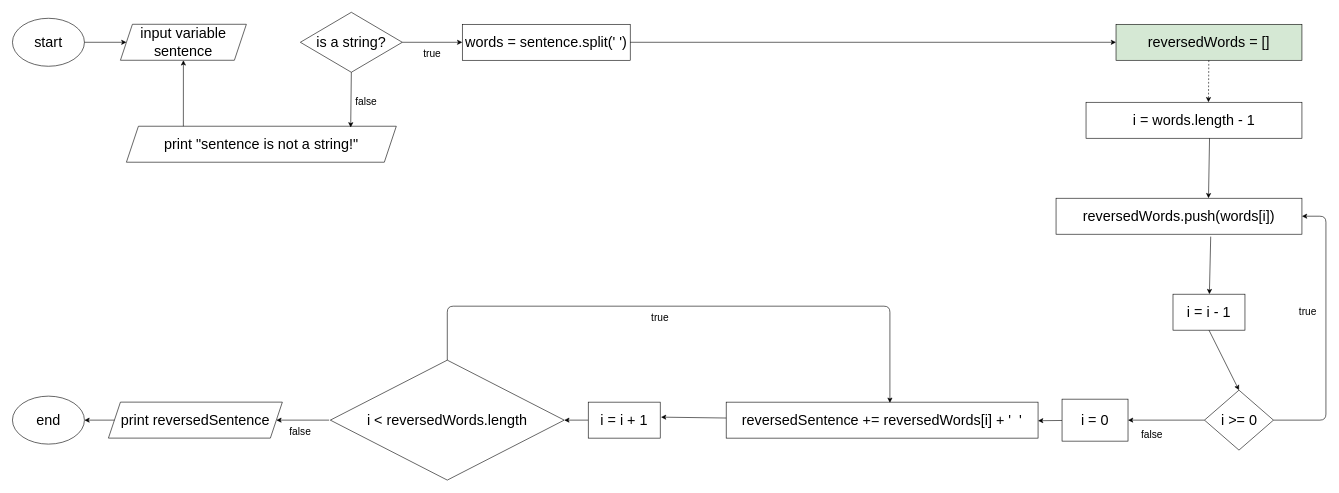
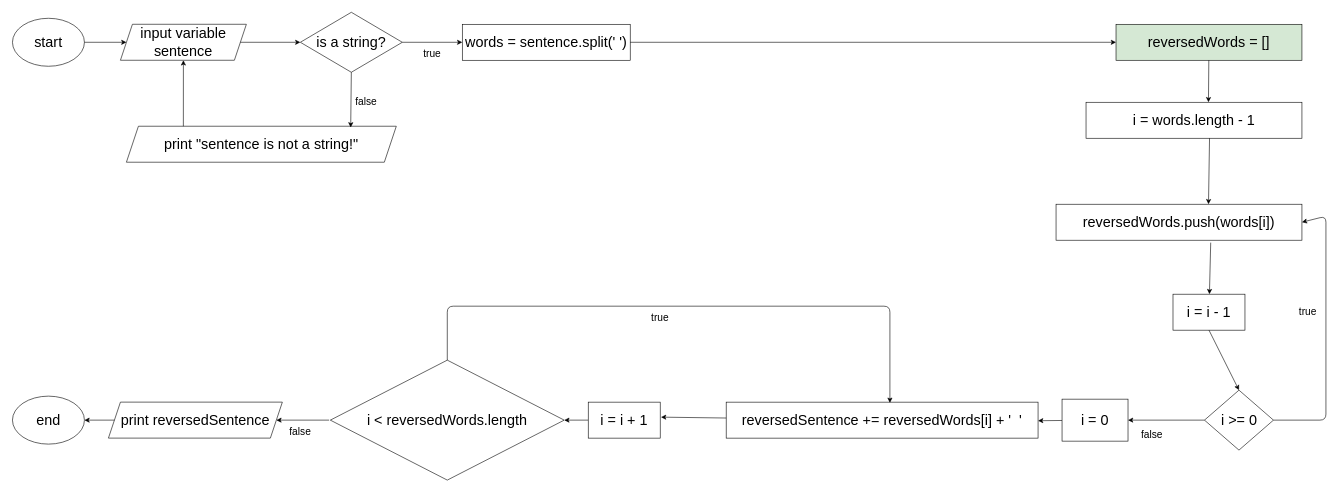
none -> (294, 42)
(1209, 78) -> (1209, 78)
(1179, 216) -> (1179, 222)
